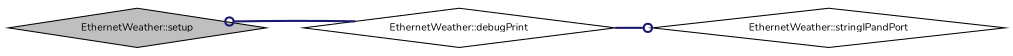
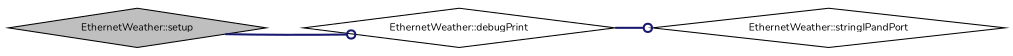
(295, 21) -> (286, 35)
